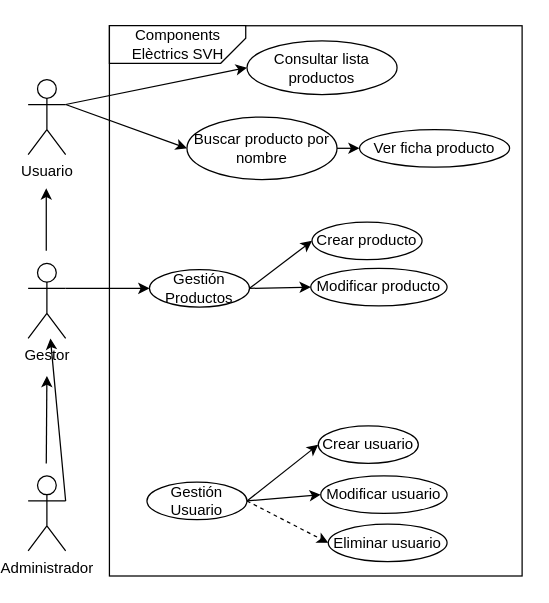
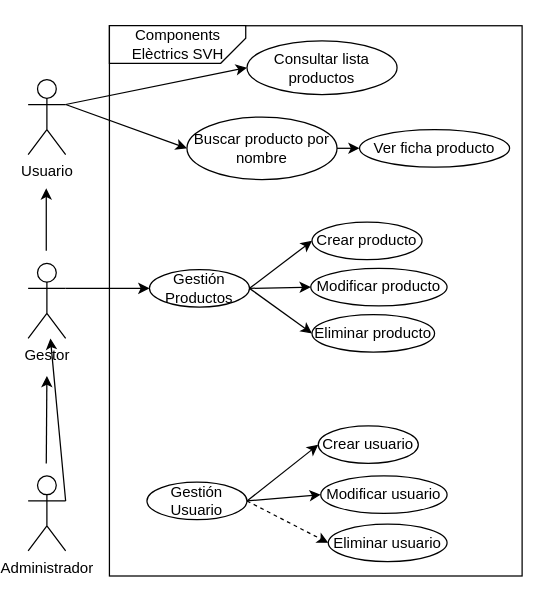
none -> (279, 309)
none -> (373, 333)
